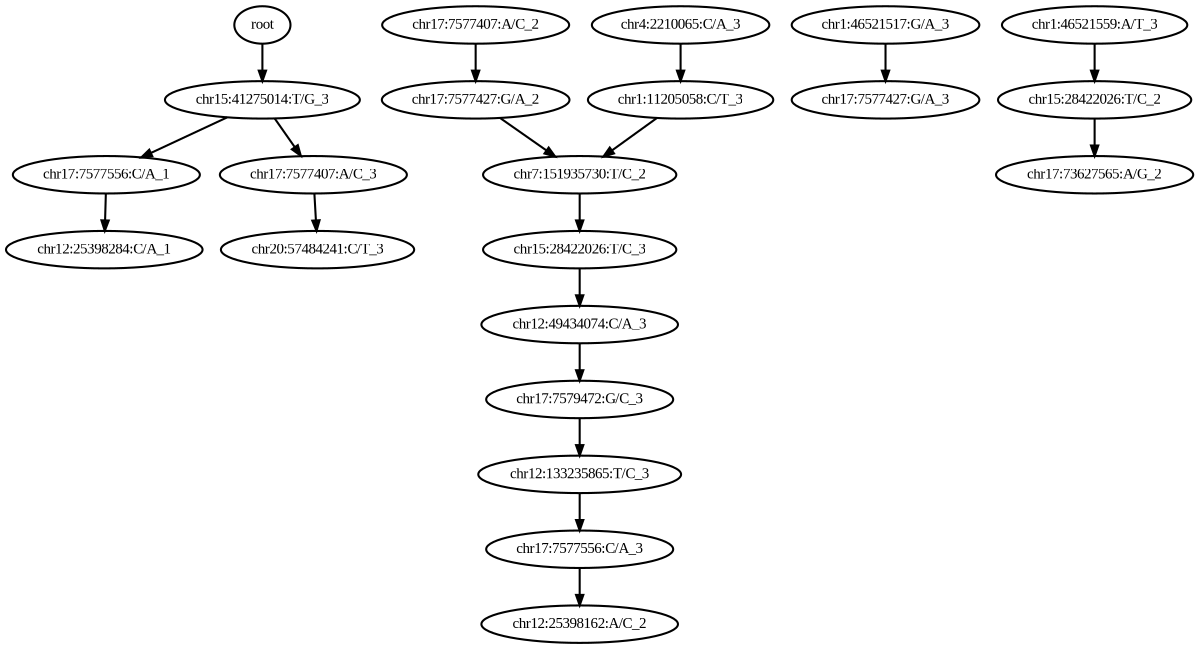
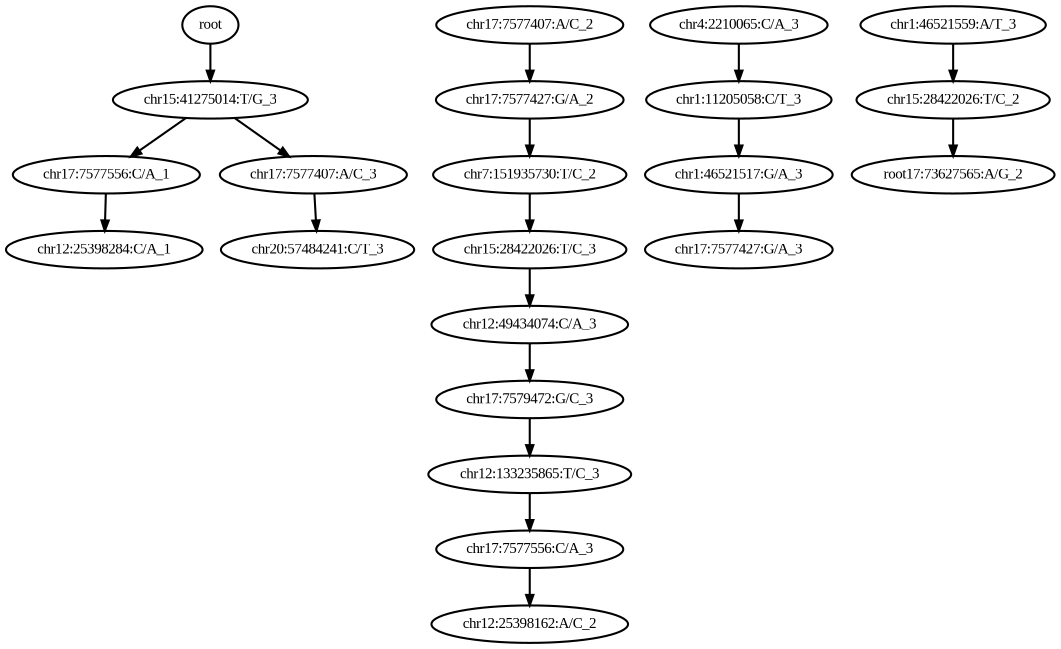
(634, 134) -> (739, 132)
(1095, 175) -> (953, 175)
